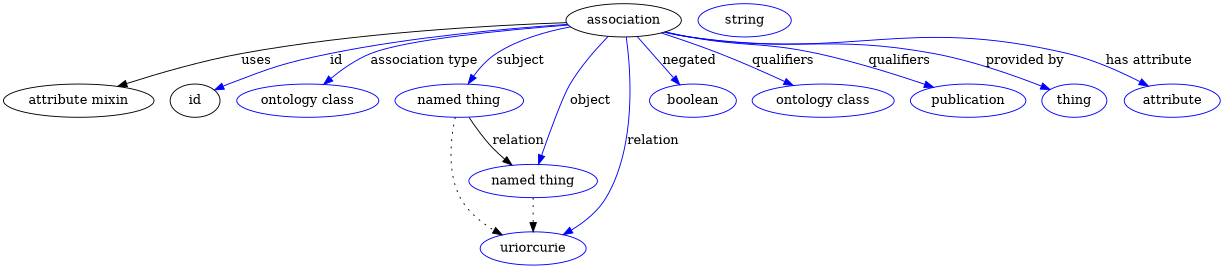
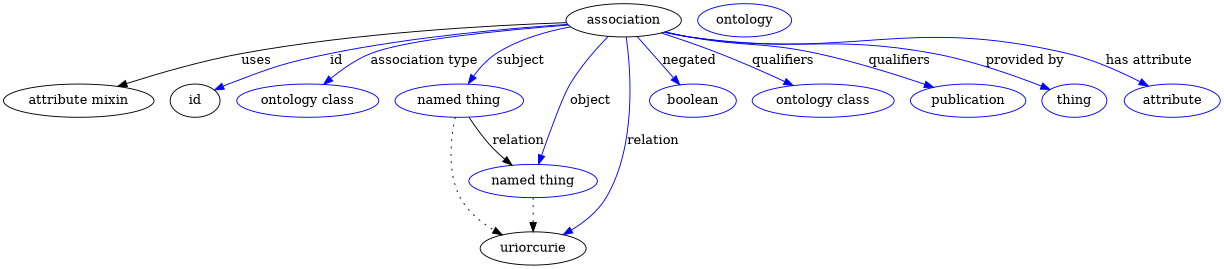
(745, 20) -> (745, 20)
(533, 248) -> (533, 248)
